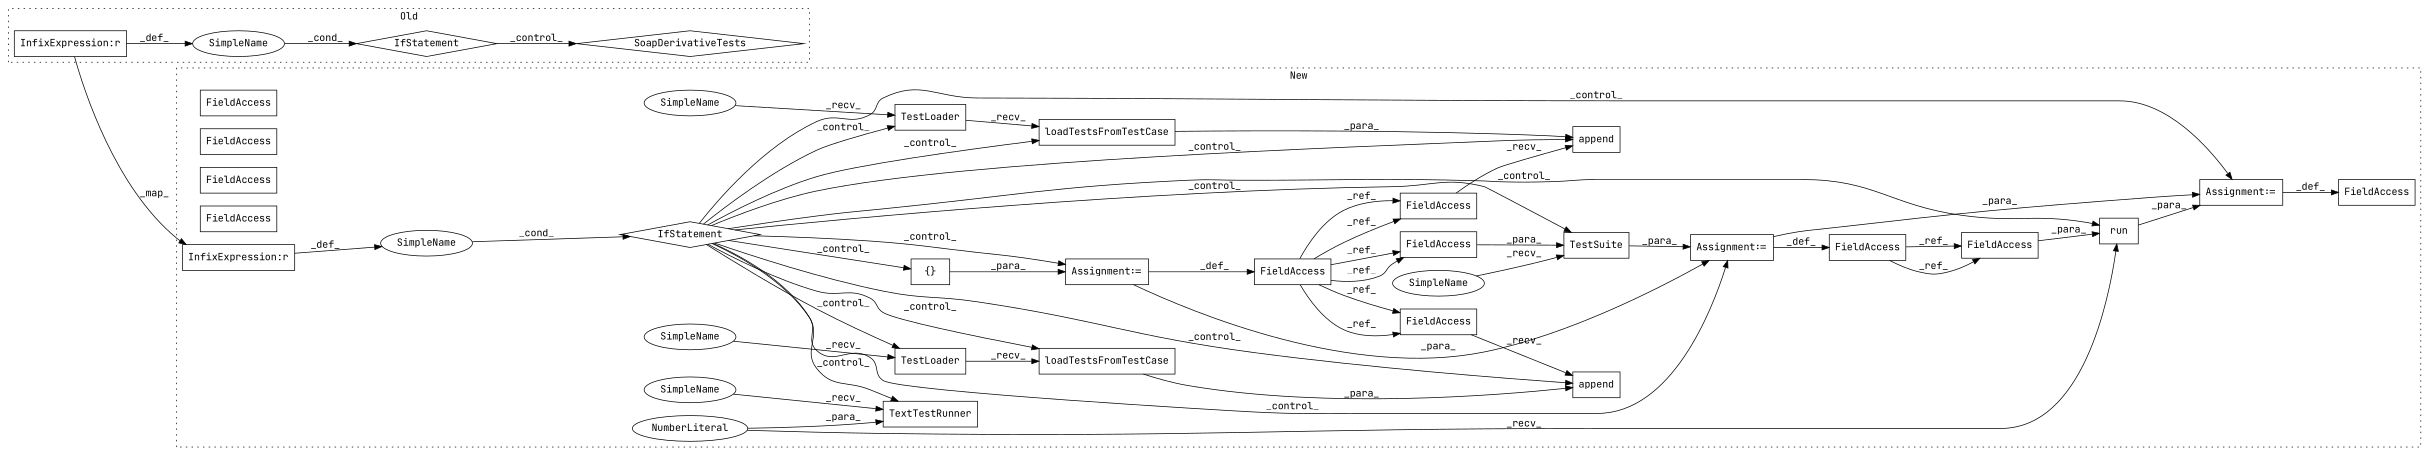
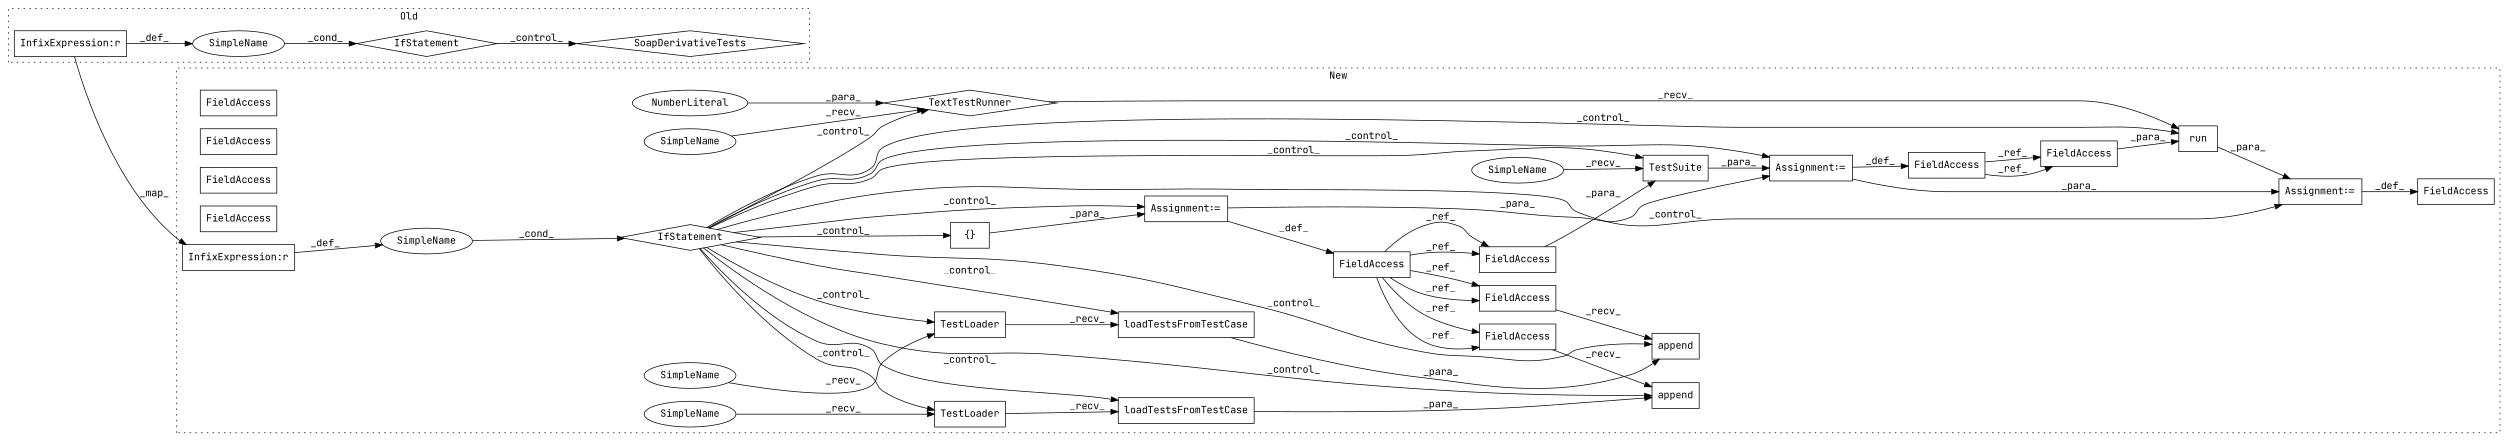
(930, 414) -> (970, 103)
(1488, 429) -> (1612, 101)
